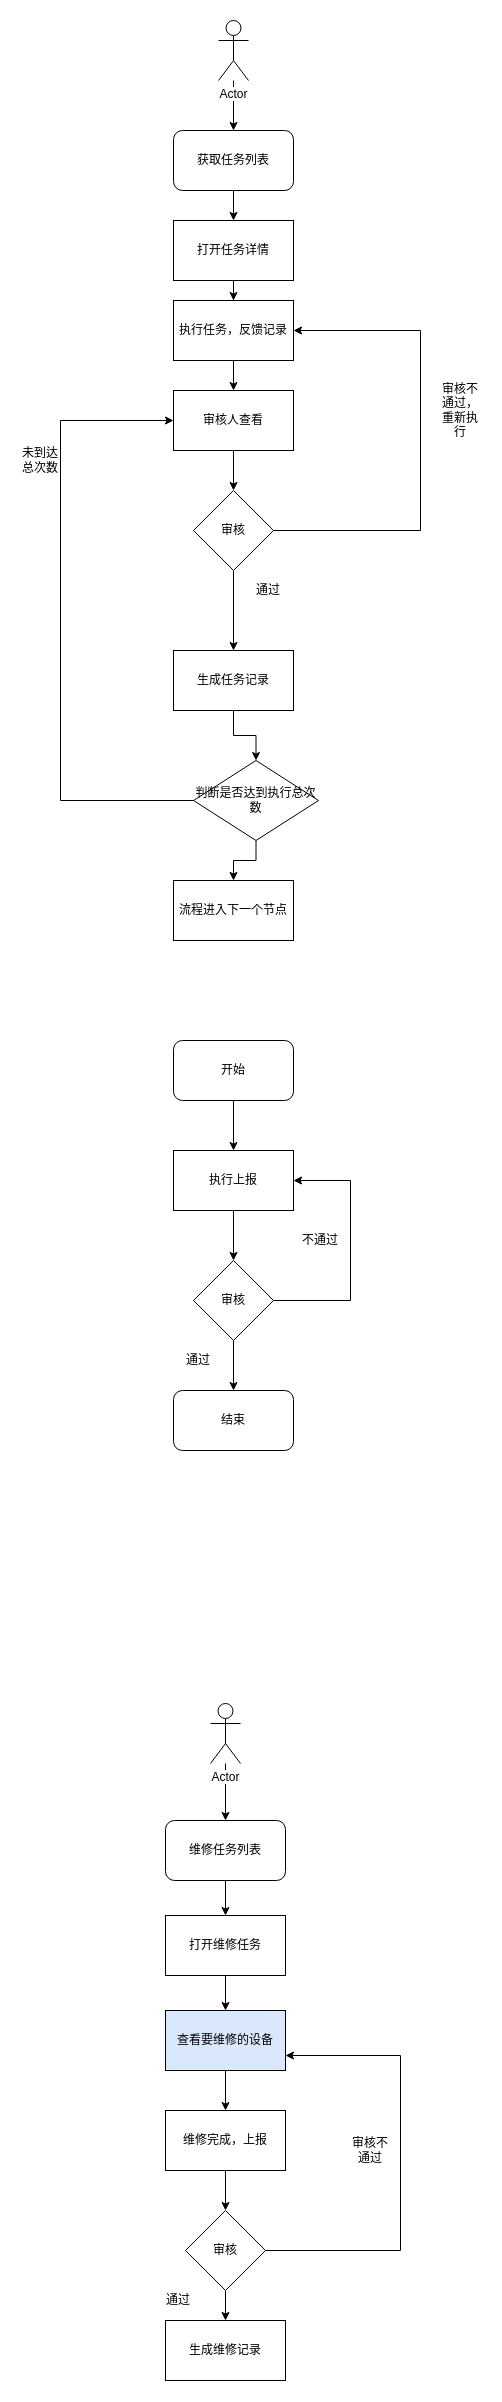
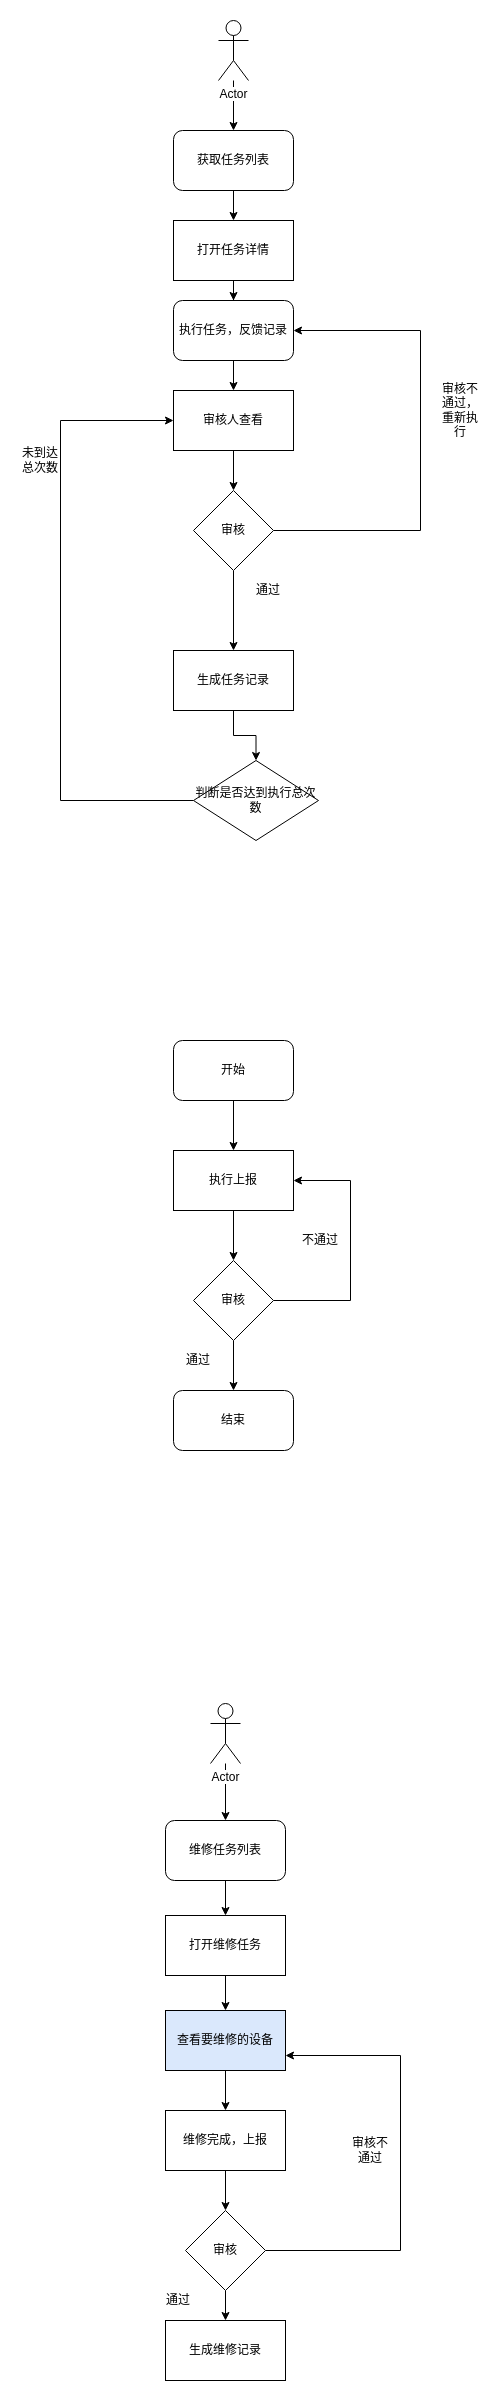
(234, 331) -> (234, 331)
(249, 861) -> none
(234, 911) -> none
